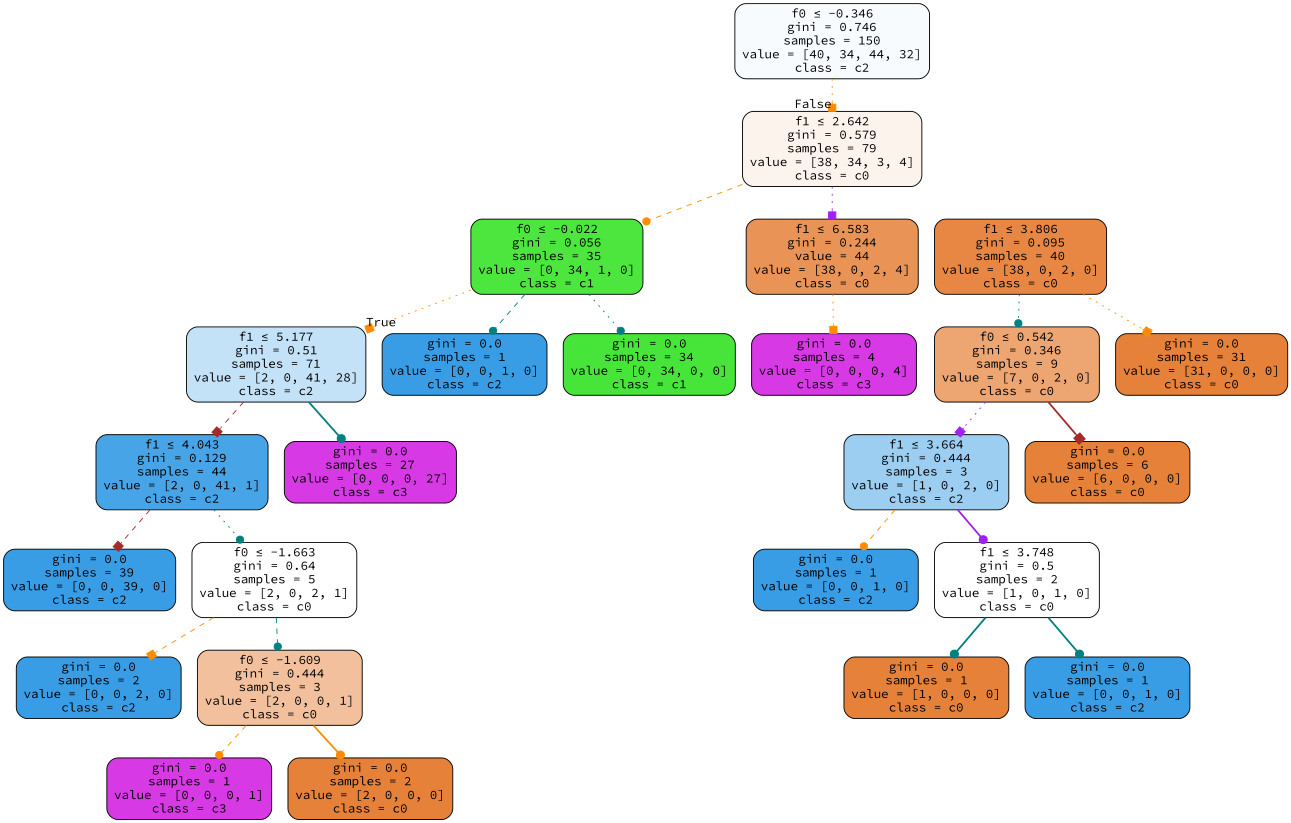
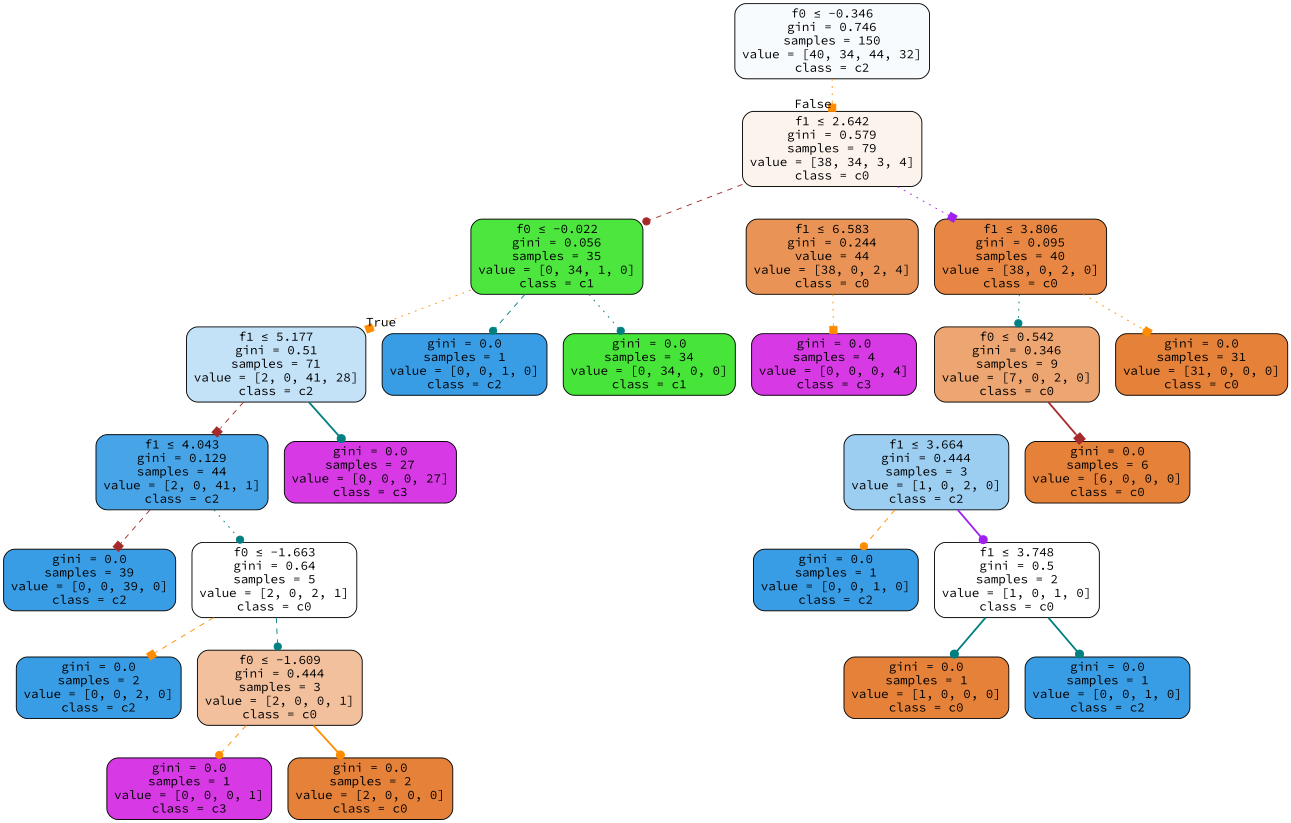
(832, 198) -> (922, 201)
(696, 202) -> (696, 202)
(975, 415) -> none
